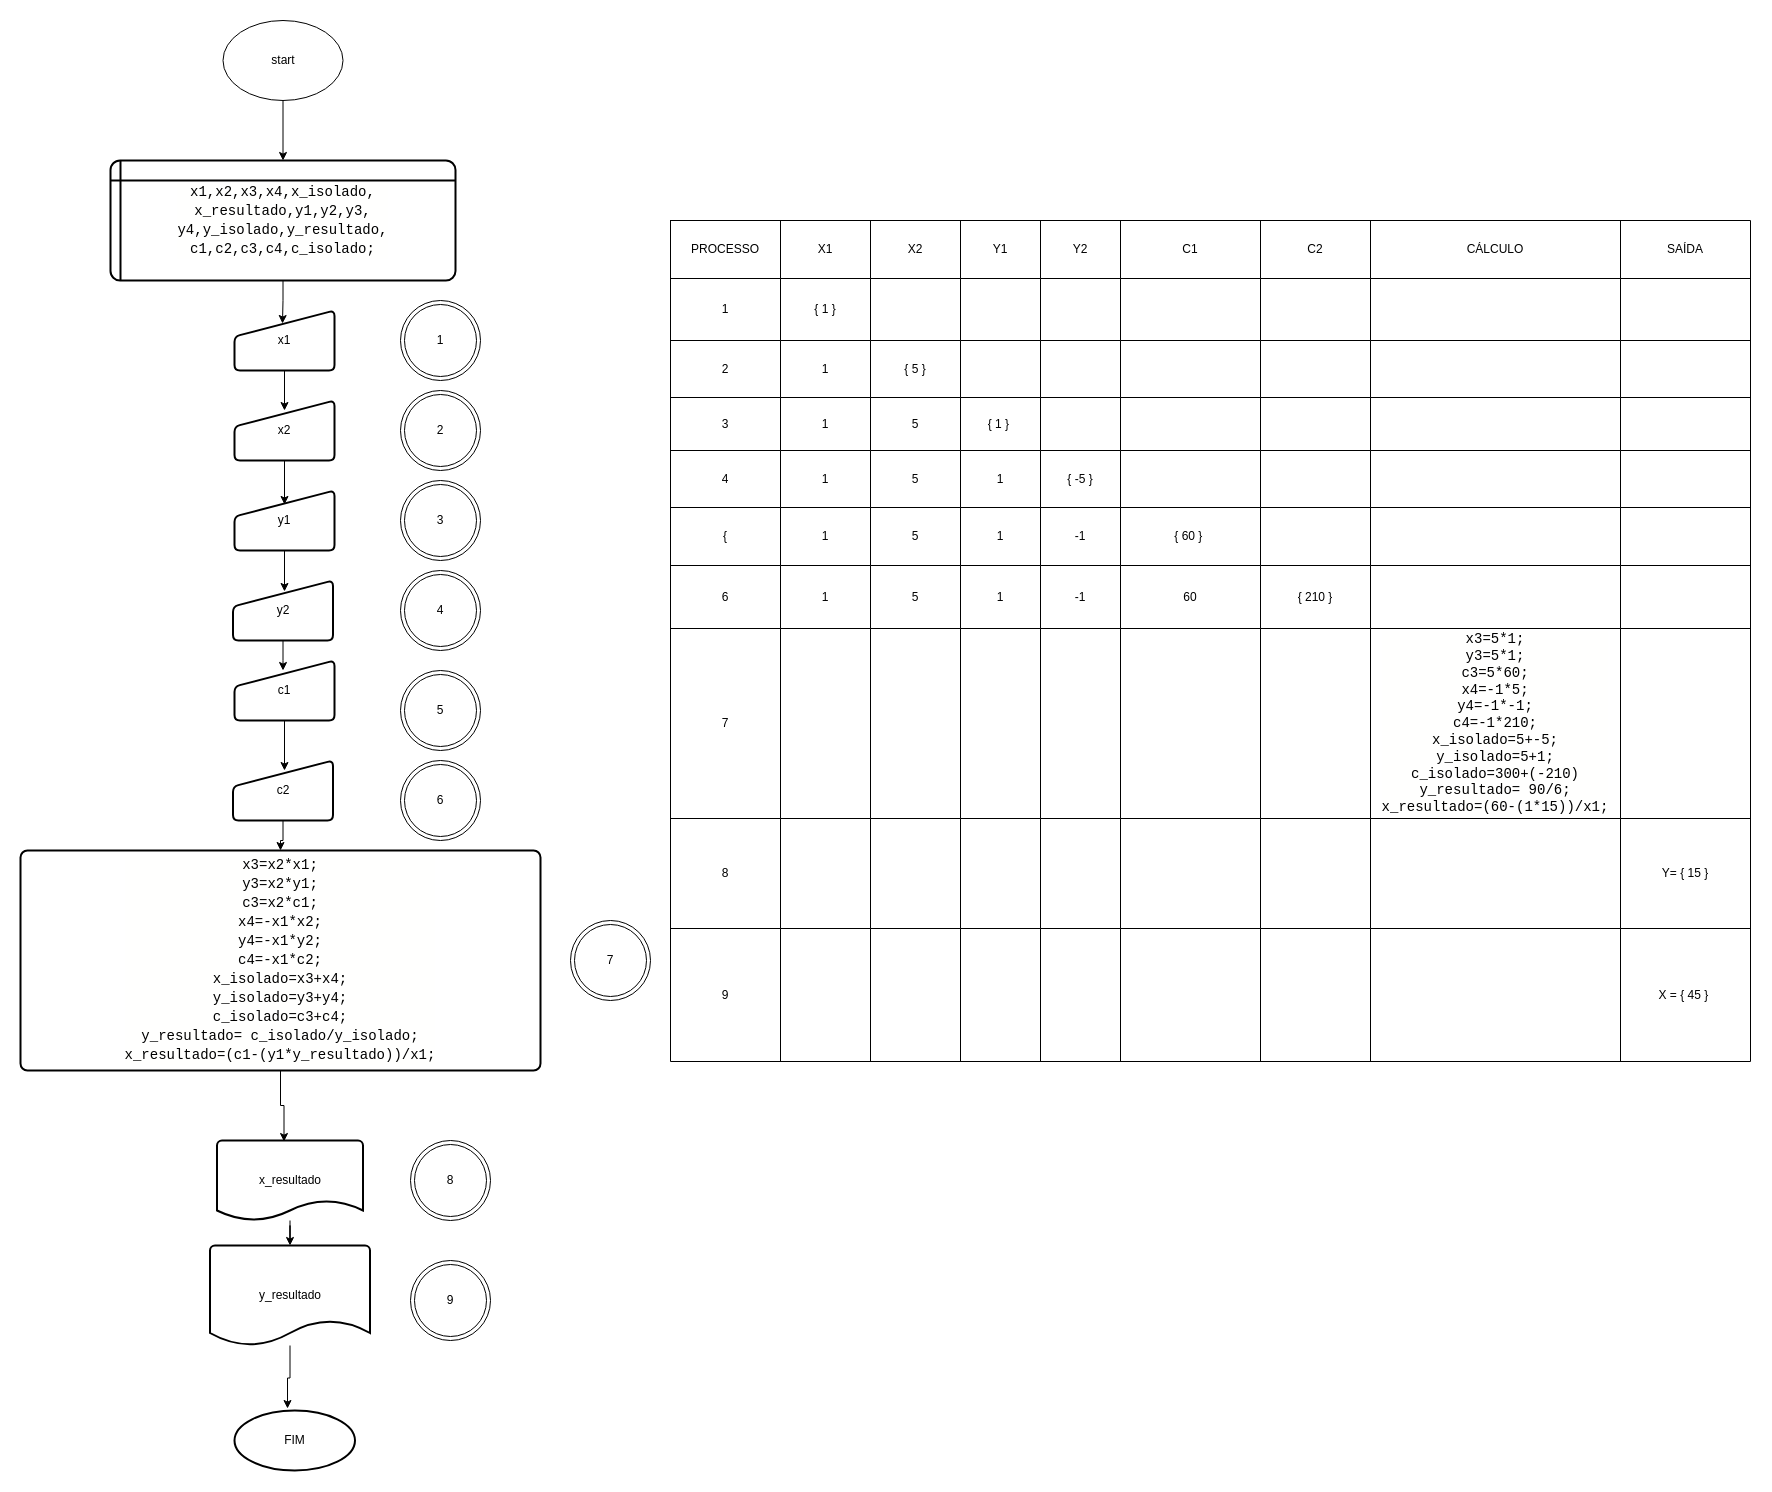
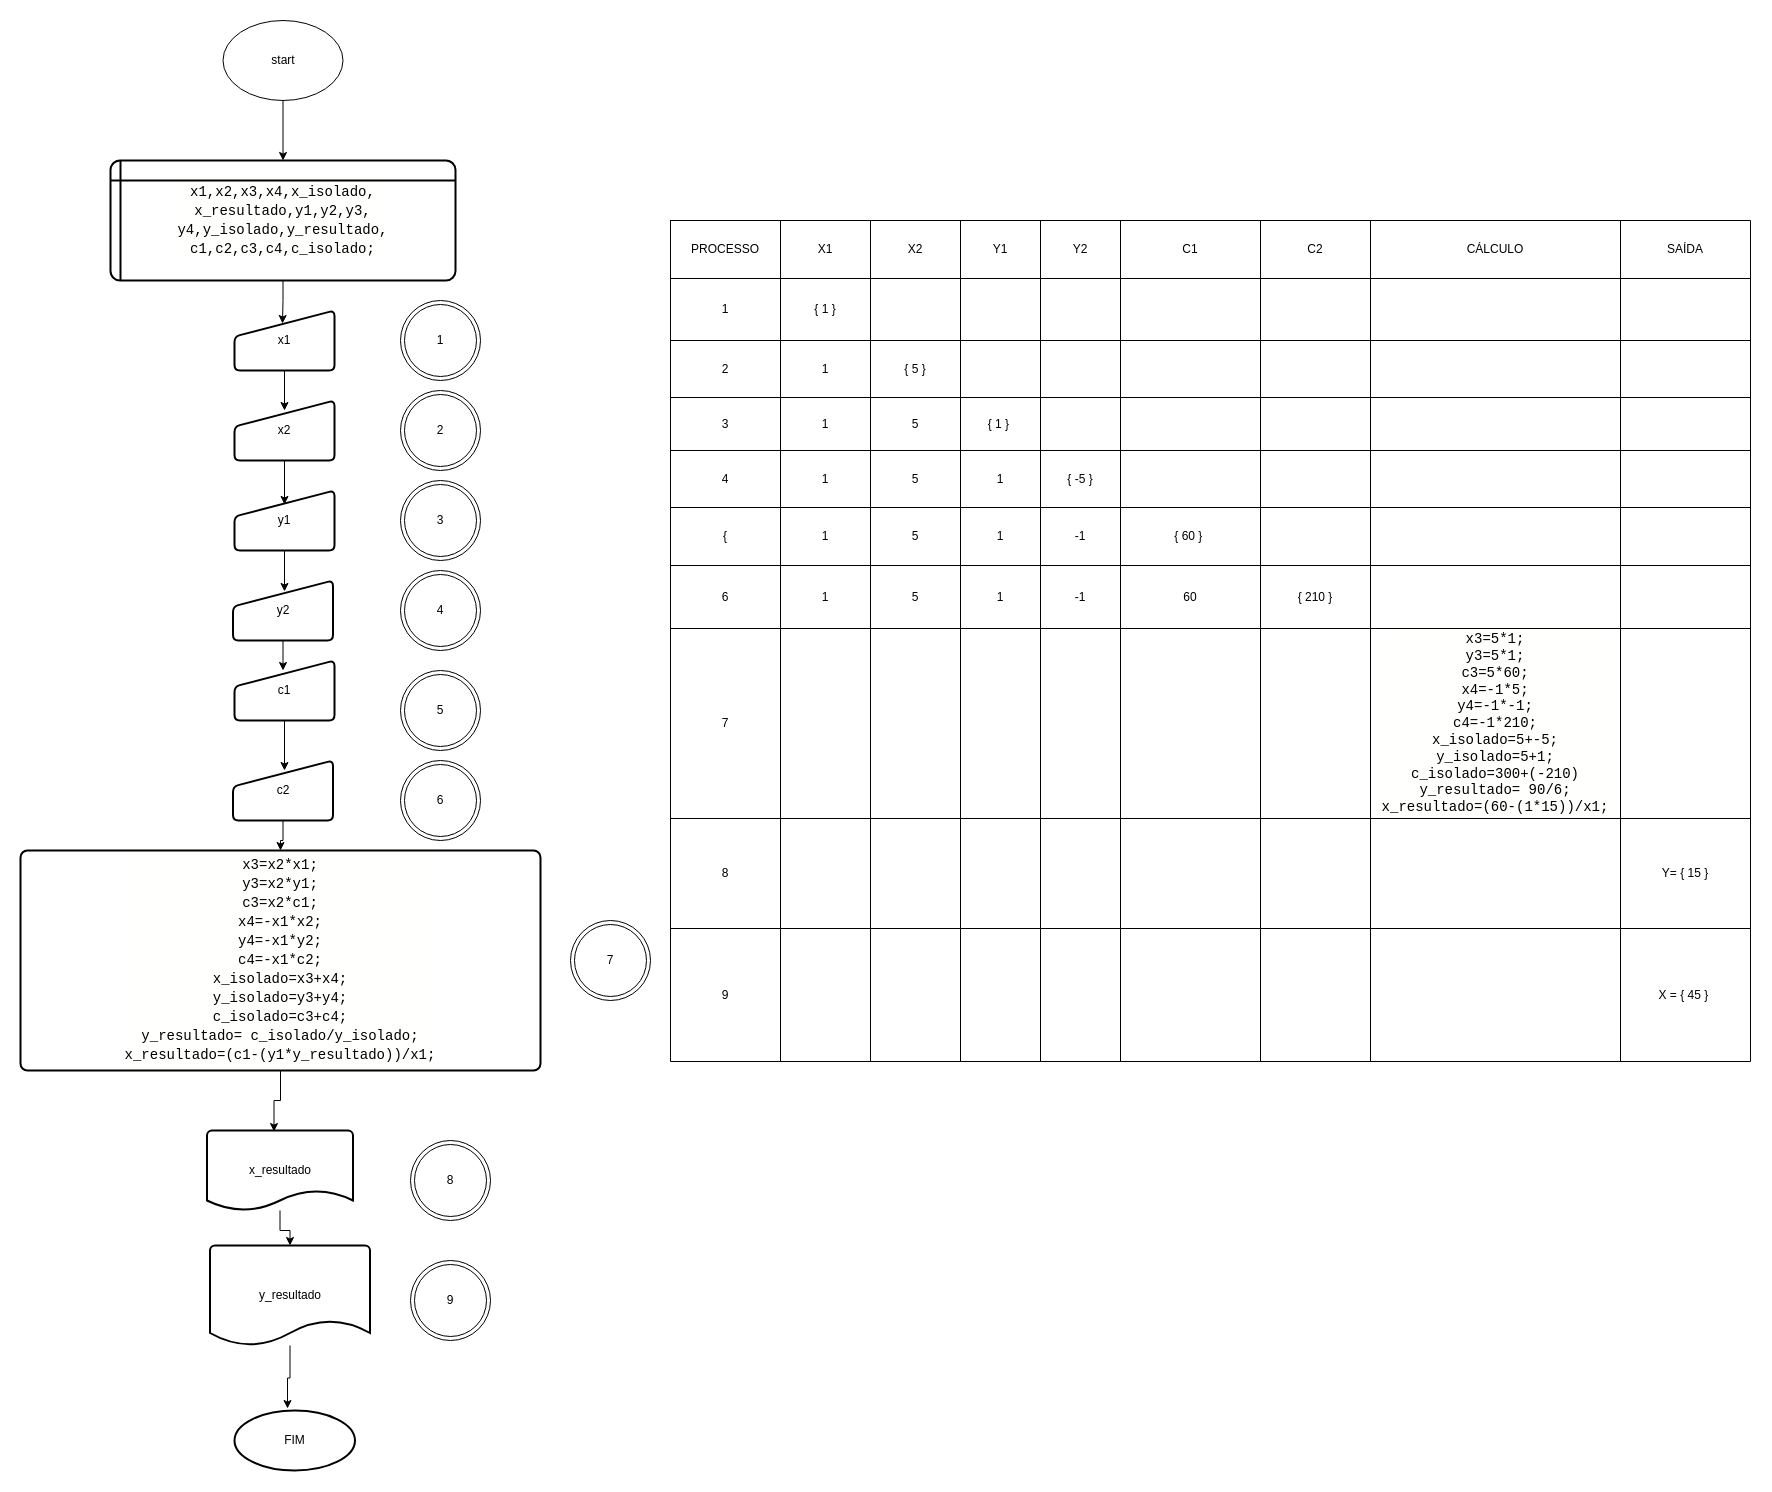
(290, 1181) -> (280, 1171)
